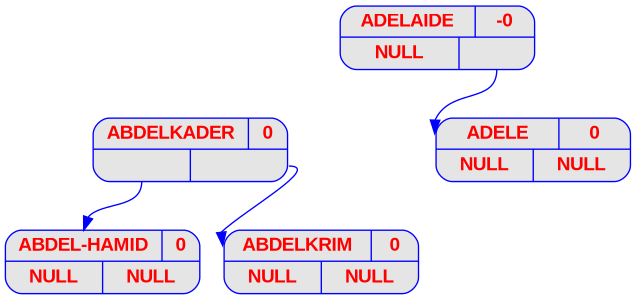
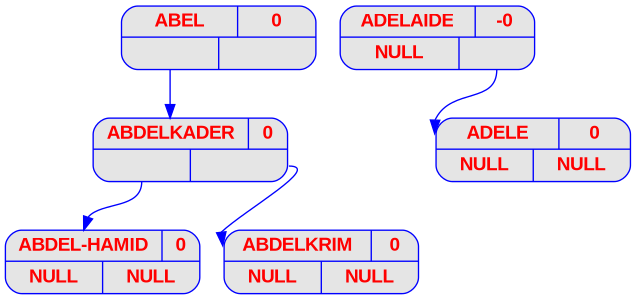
none -> (219, 38)
